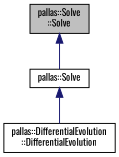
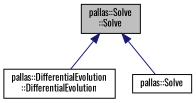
(60, 110) -> (82, 55)
